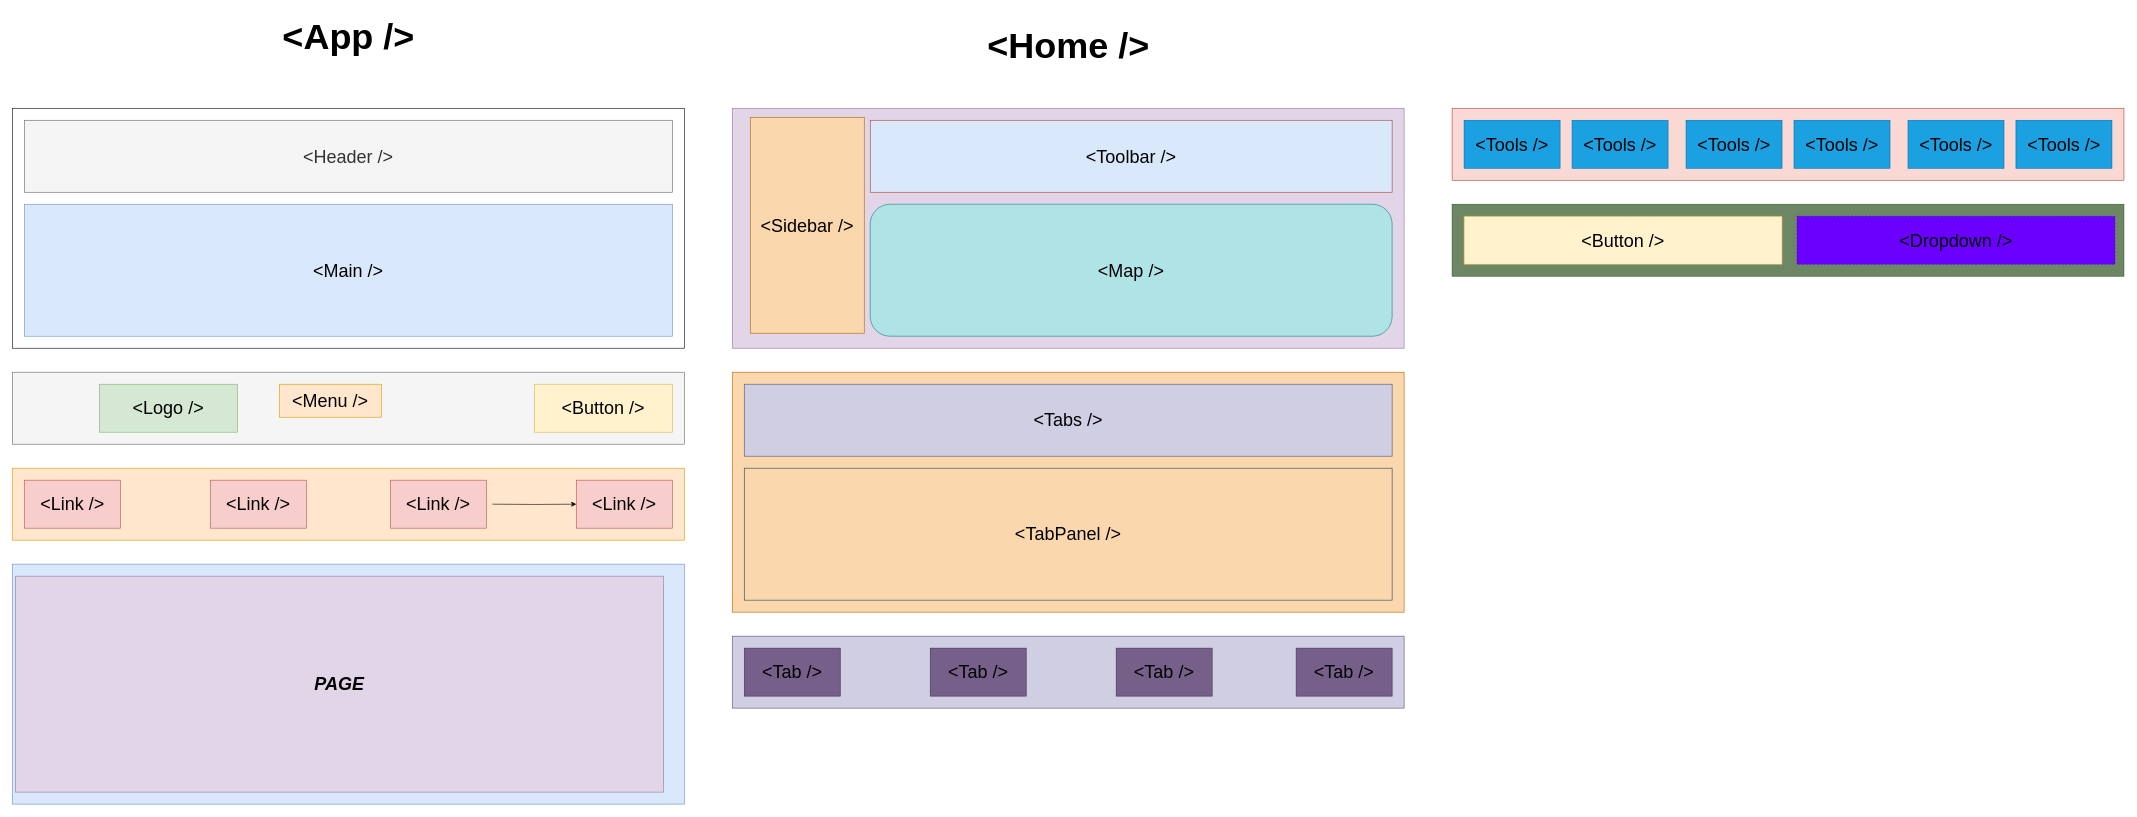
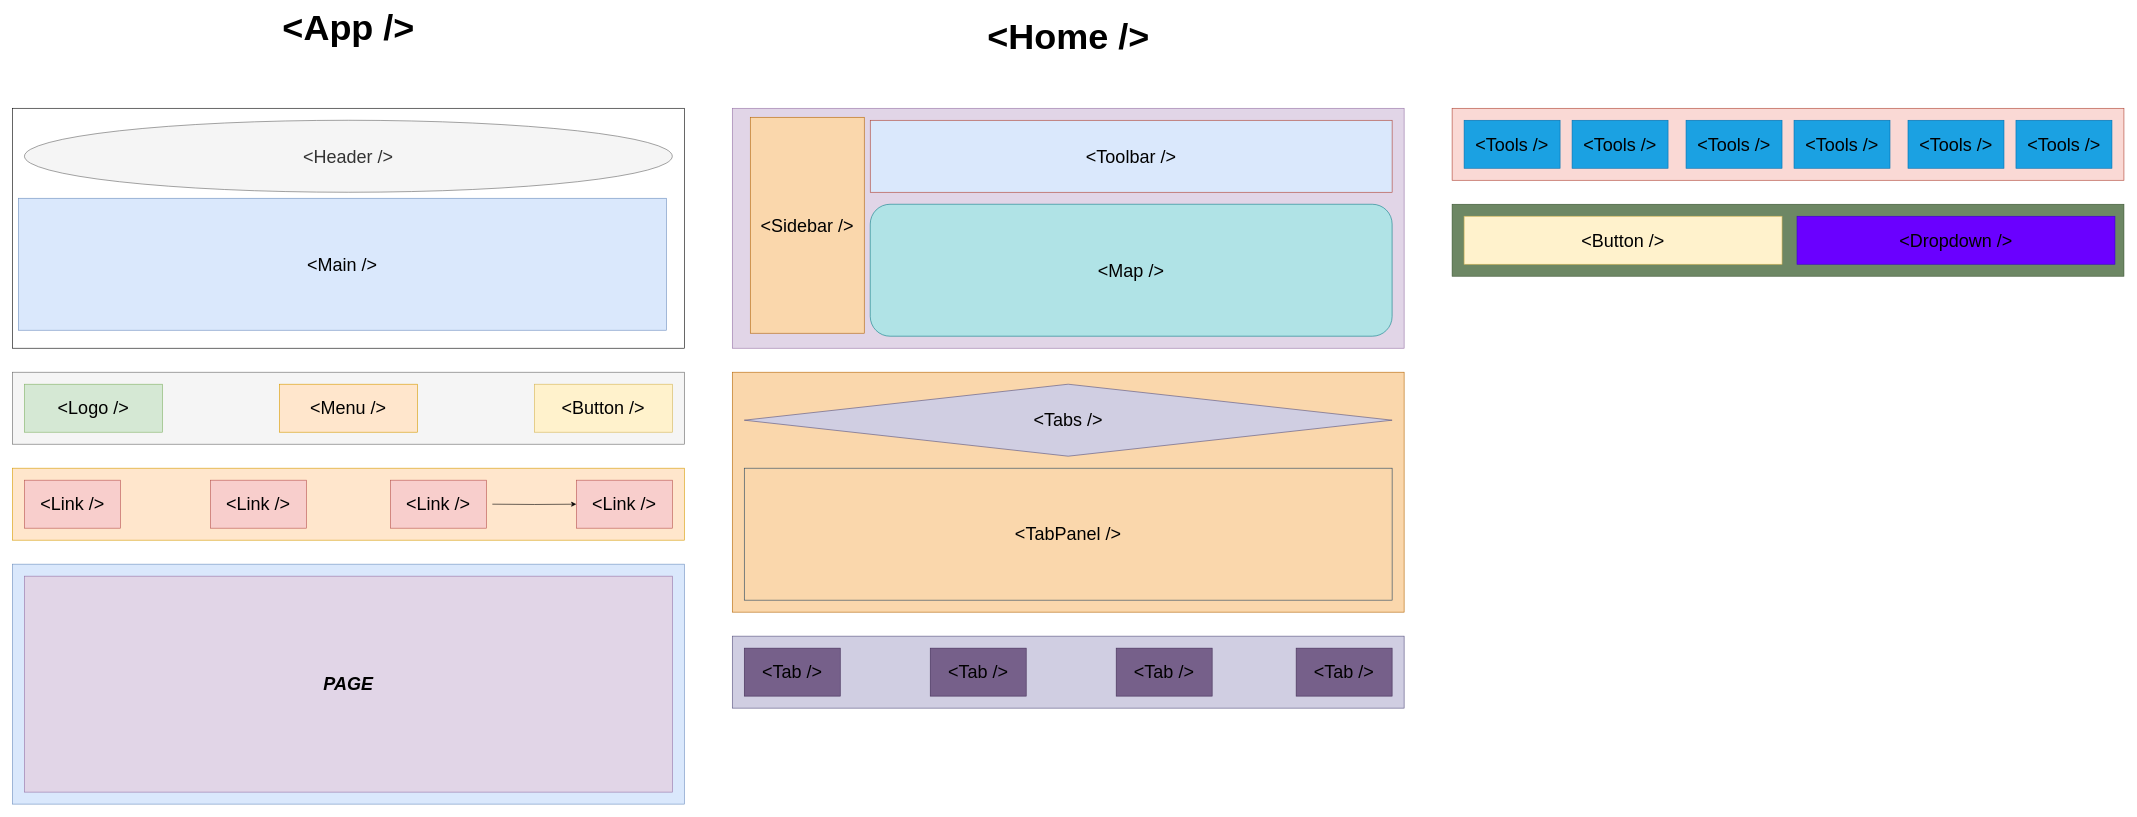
(348, 36) -> (348, 27)
(1068, 45) -> (1068, 36)
(348, 156) -> (348, 156)
(1956, 240) -> (1956, 240)
(348, 270) -> (342, 264)
(330, 401) -> (348, 408)
(168, 408) -> (93, 408)
(1068, 420) -> (1068, 420)
(339, 684) -> (348, 684)
